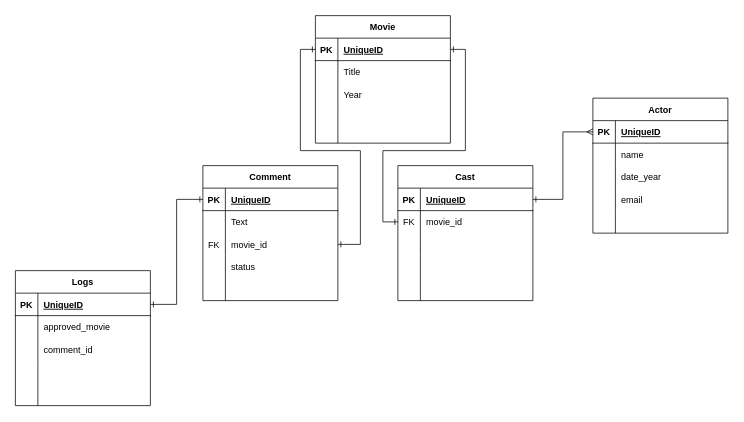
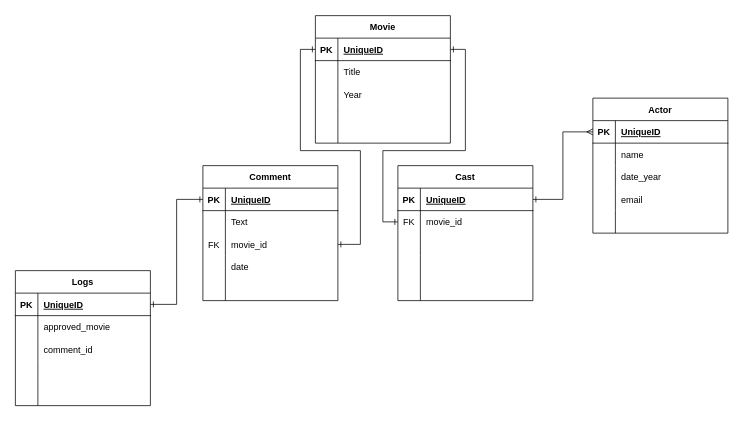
(246, 267) -> (241, 267)
